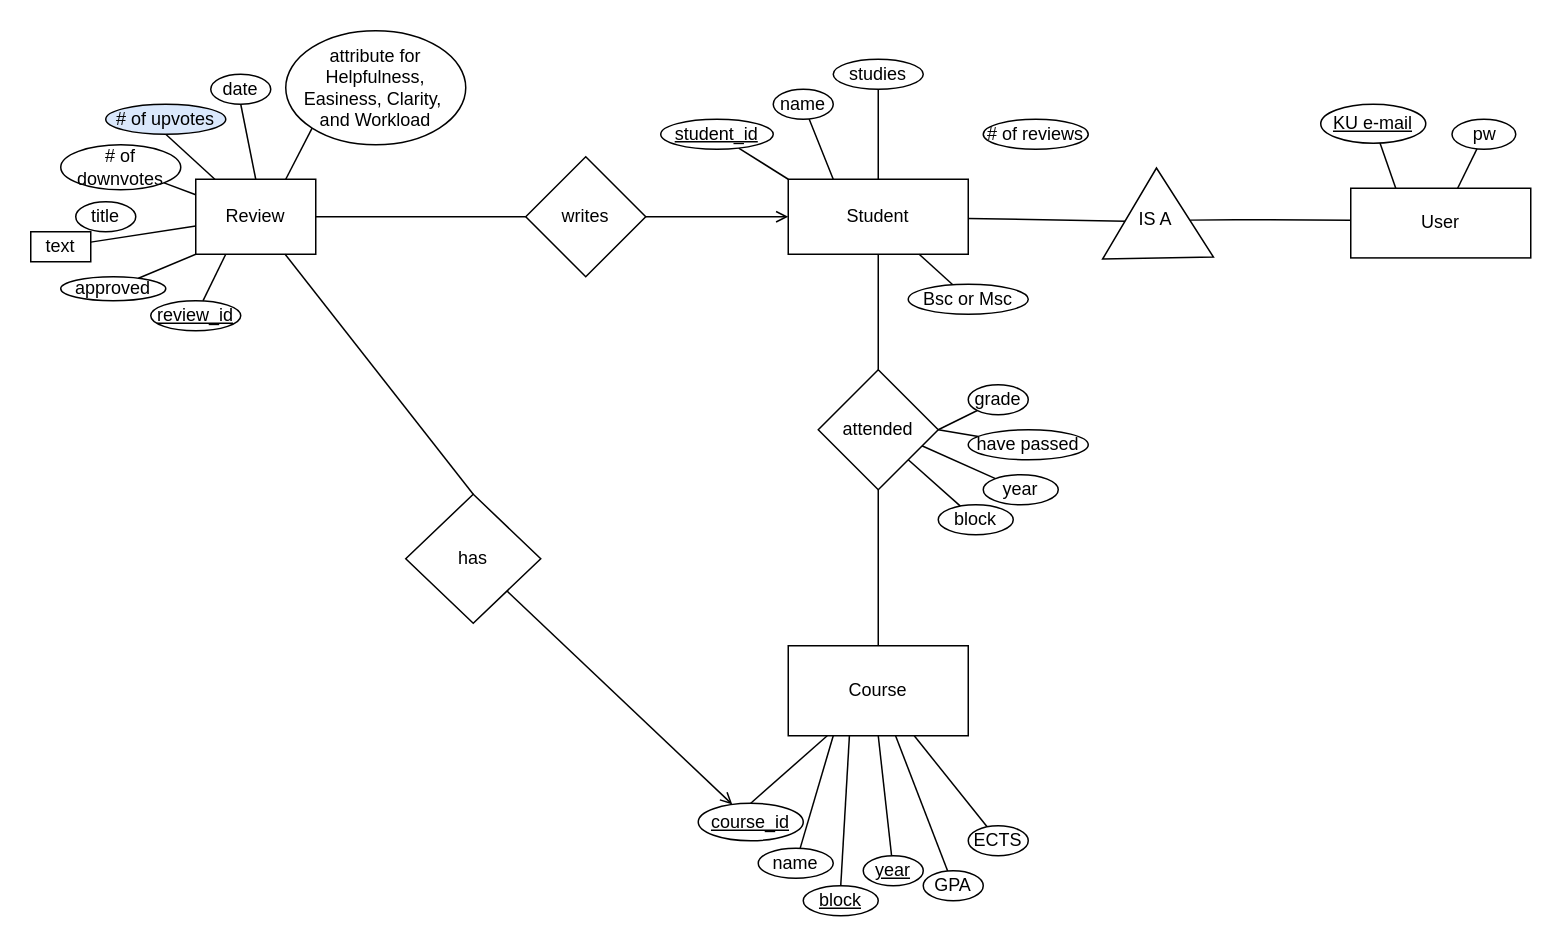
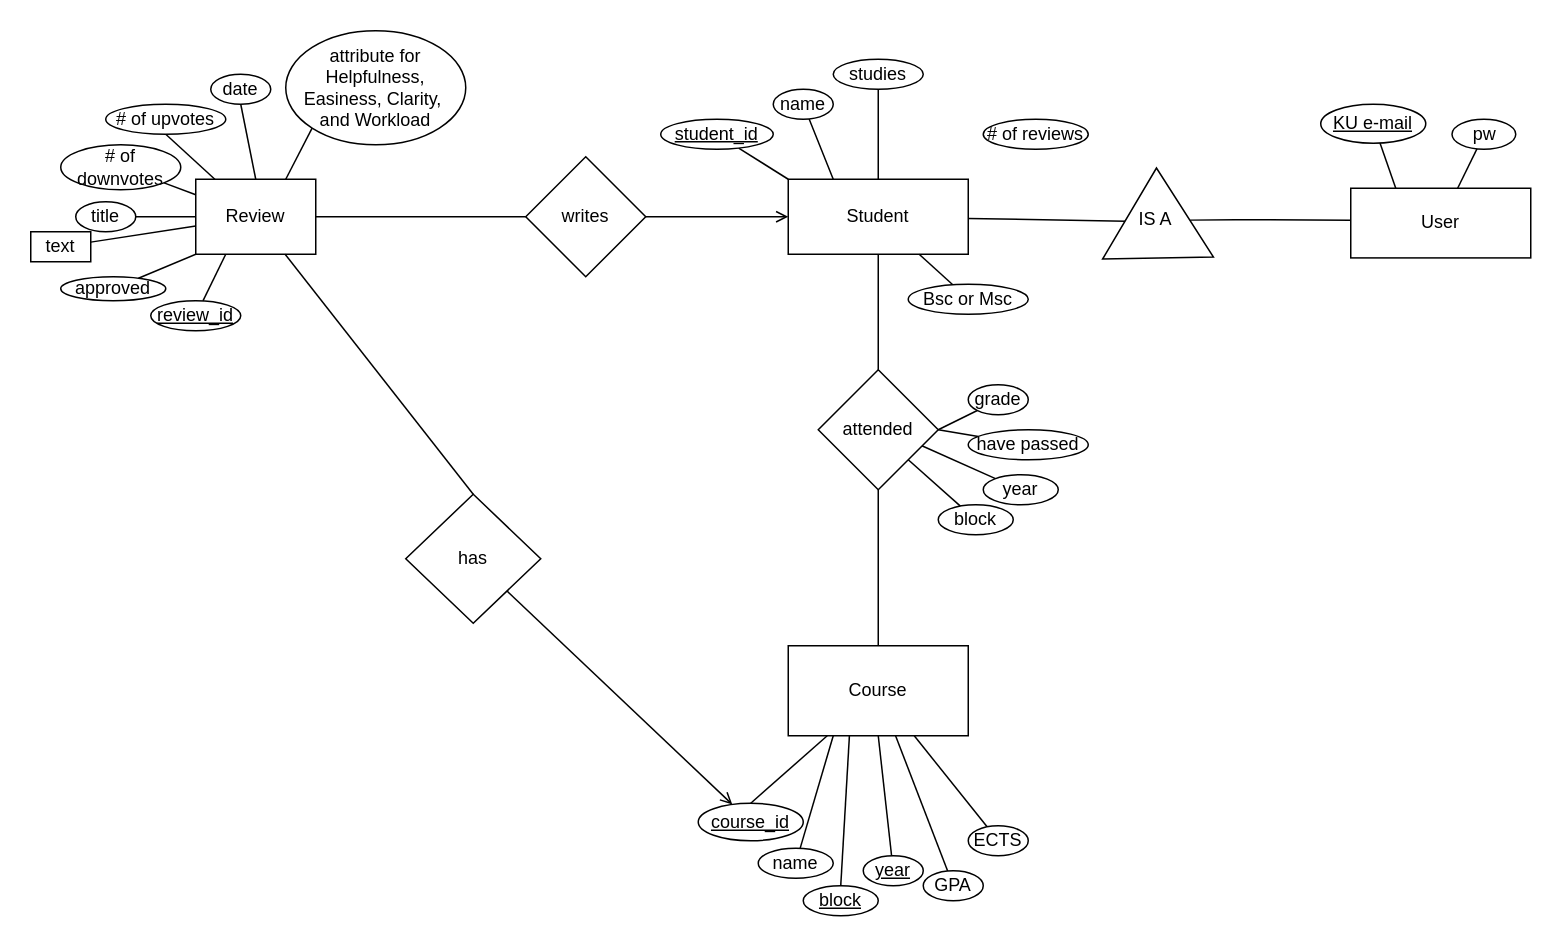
(166, 119) -> (166, 119)
none -> (166, 217)
